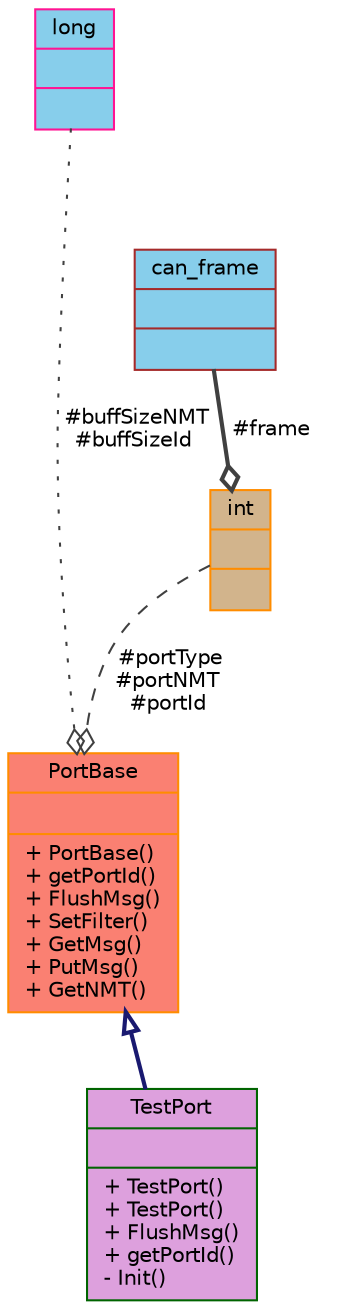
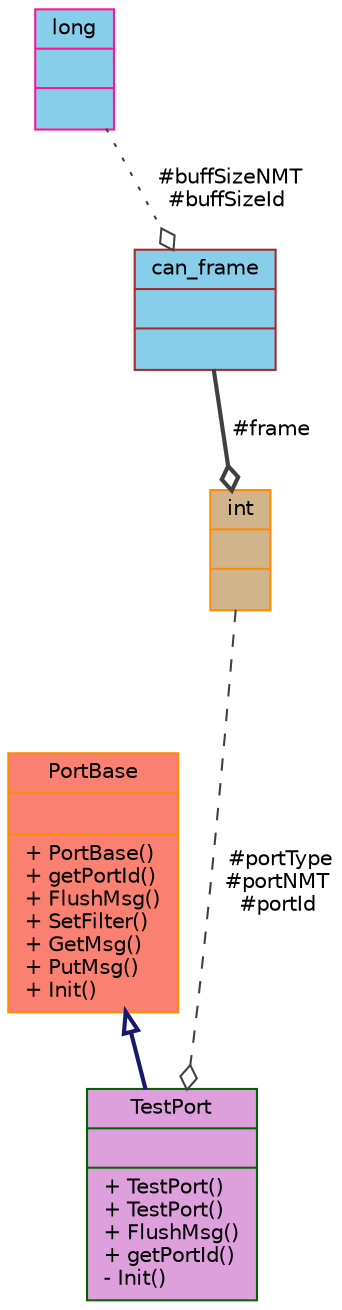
(58, 429) -> (134, 179)
(124, 630) -> (215, 838)
(86, 991) -> (61, 991)
